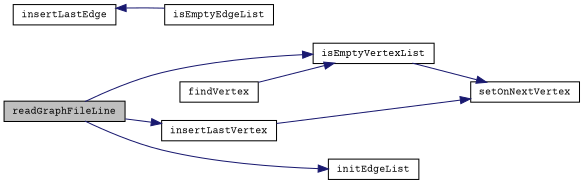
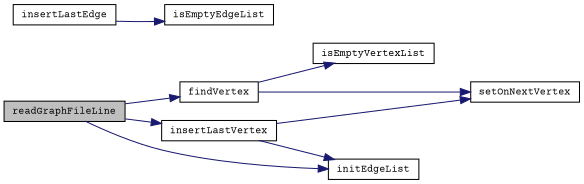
(146, 8) -> (135, 22)
(191, 67) -> (147, 101)
(445, 71) -> (359, 92)
none -> (291, 149)
